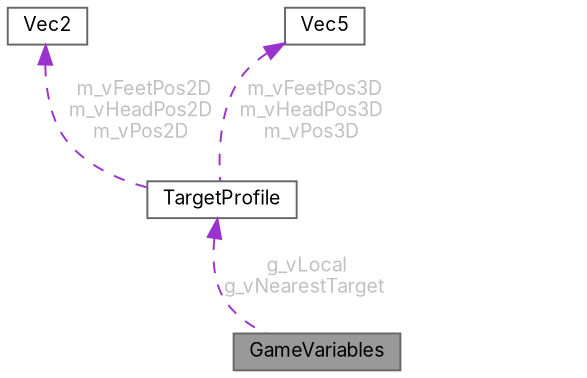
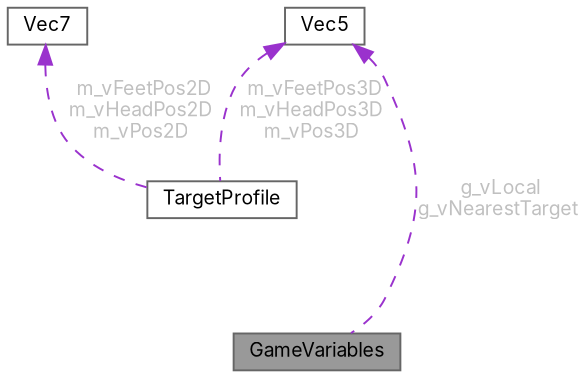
(48, 26) -> (48, 26)
(222, 295) -> (416, 200)
